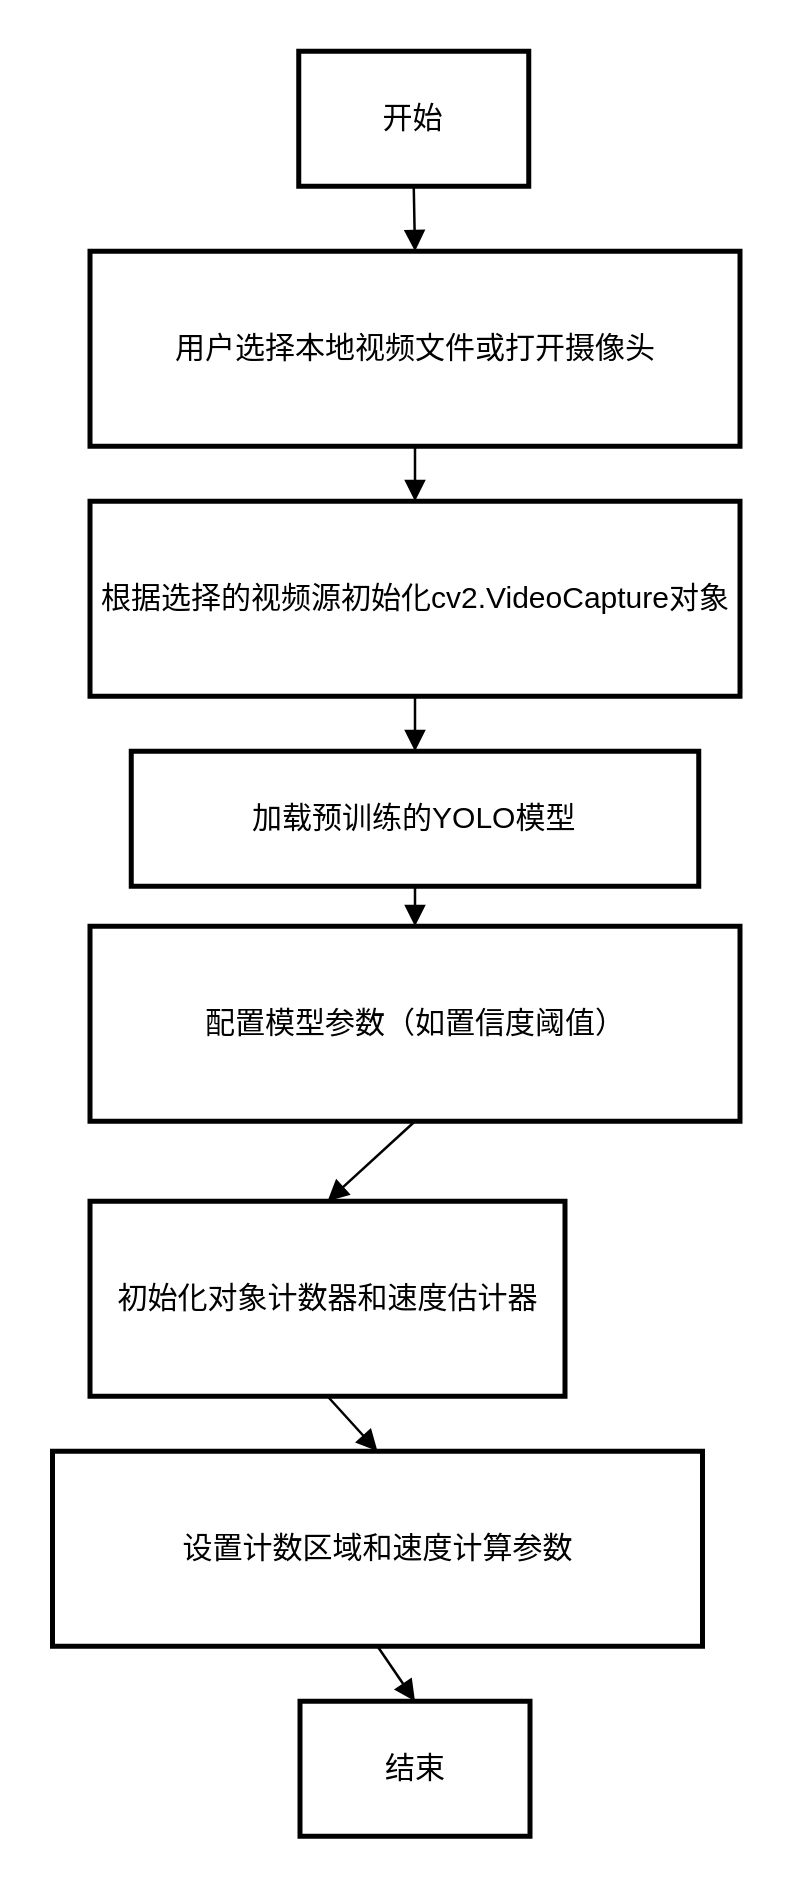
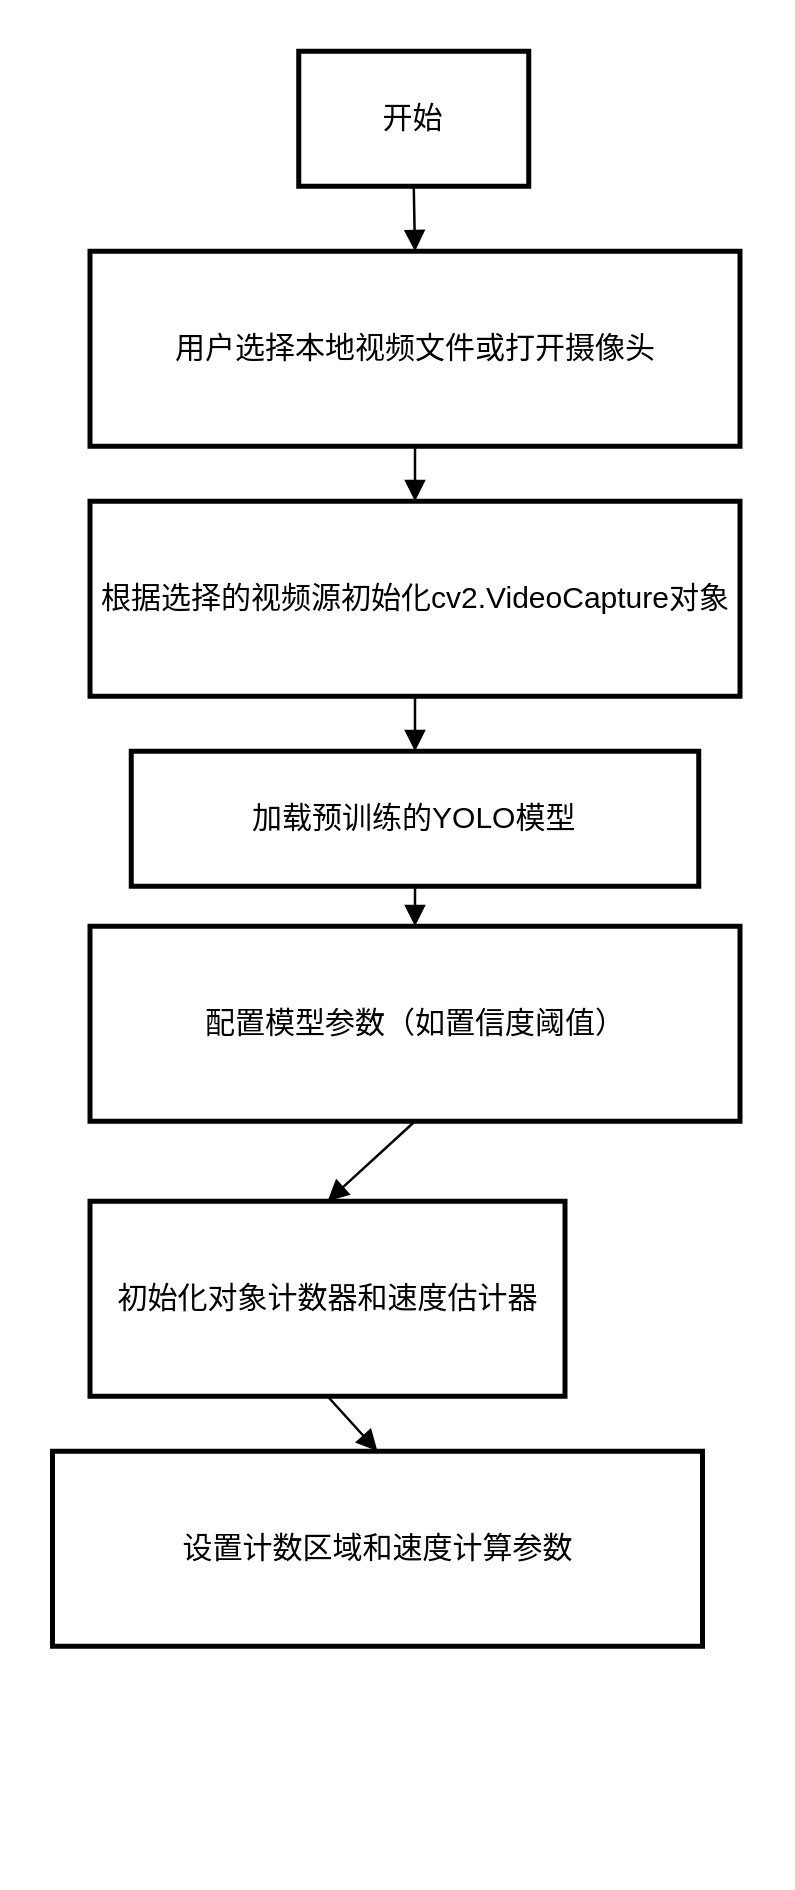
(390, 1665) -> none
(415, 1769) -> none
